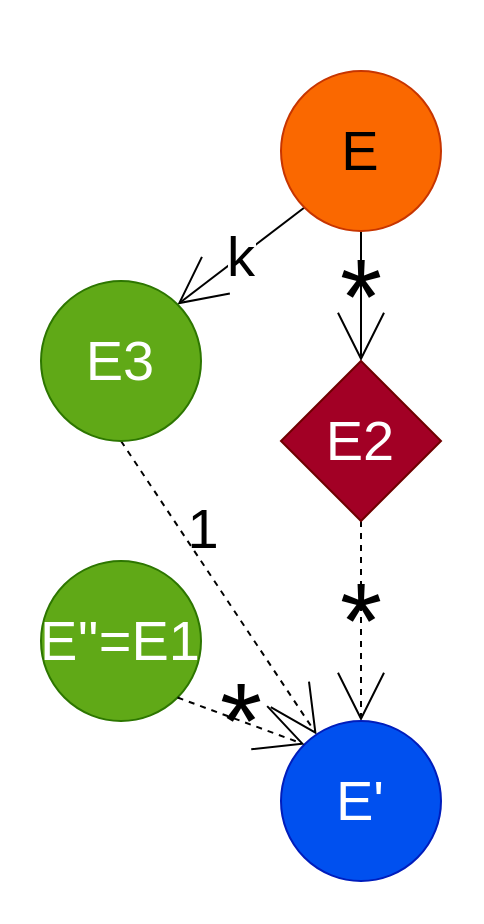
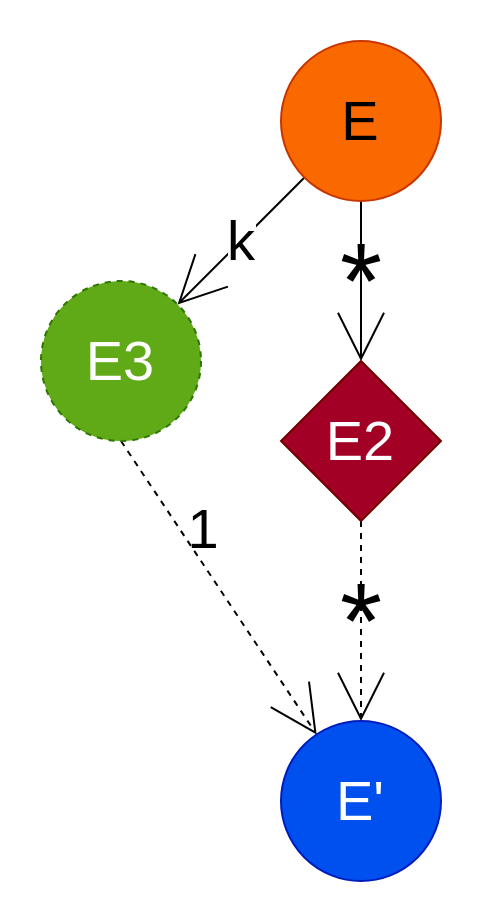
(361, 151) -> (361, 121)
(121, 361) -> (121, 361)
(121, 641) -> none
(239, 720) -> none
